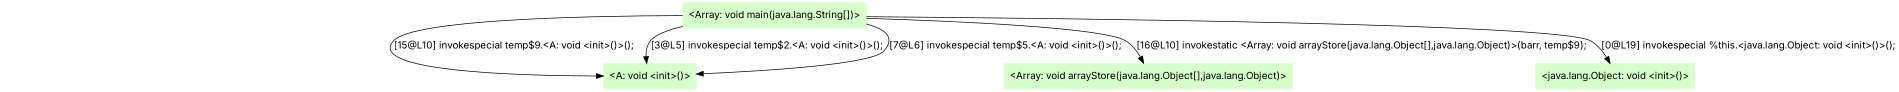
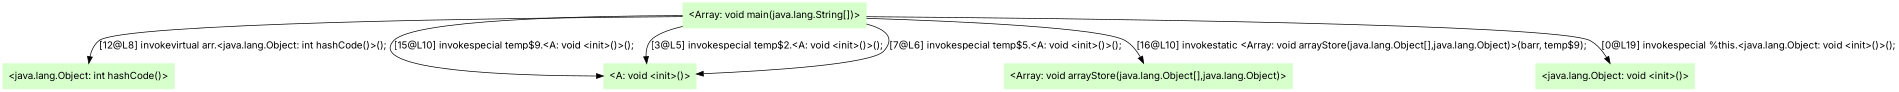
none -> (89, 76)
